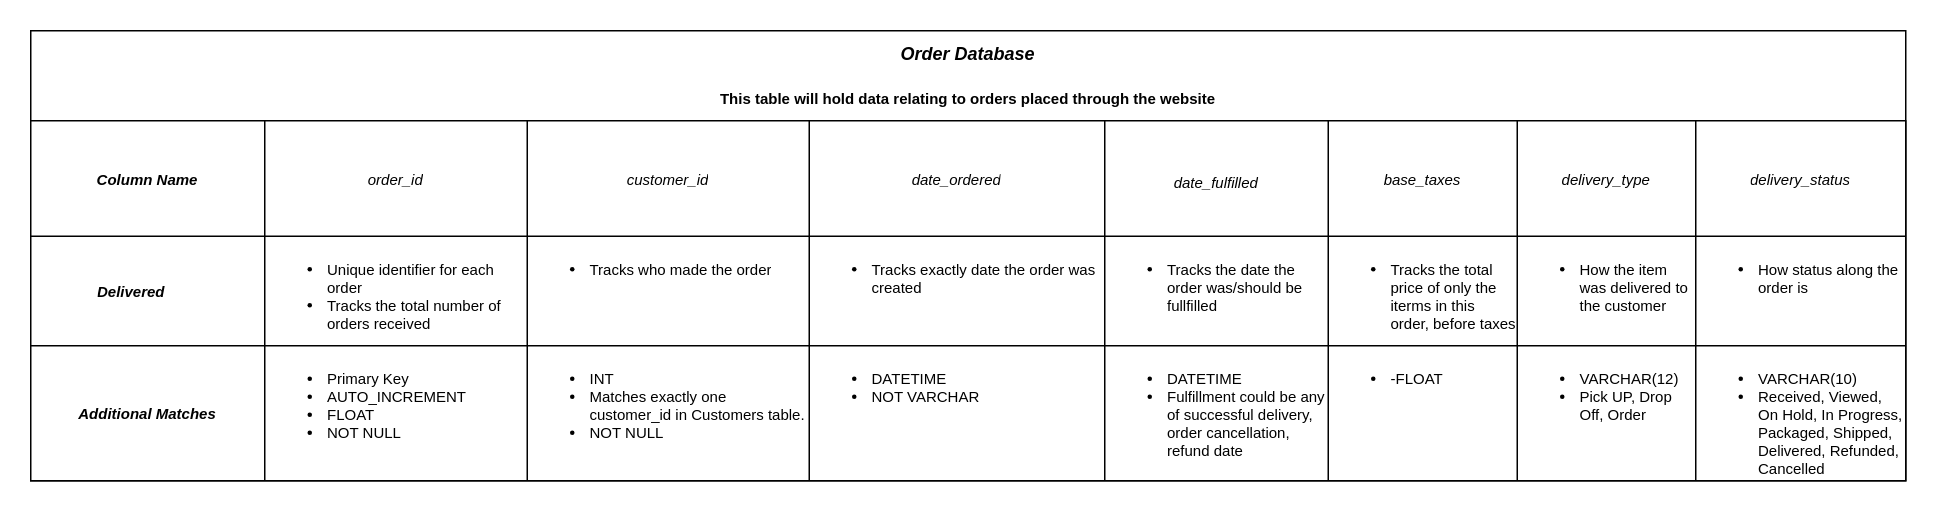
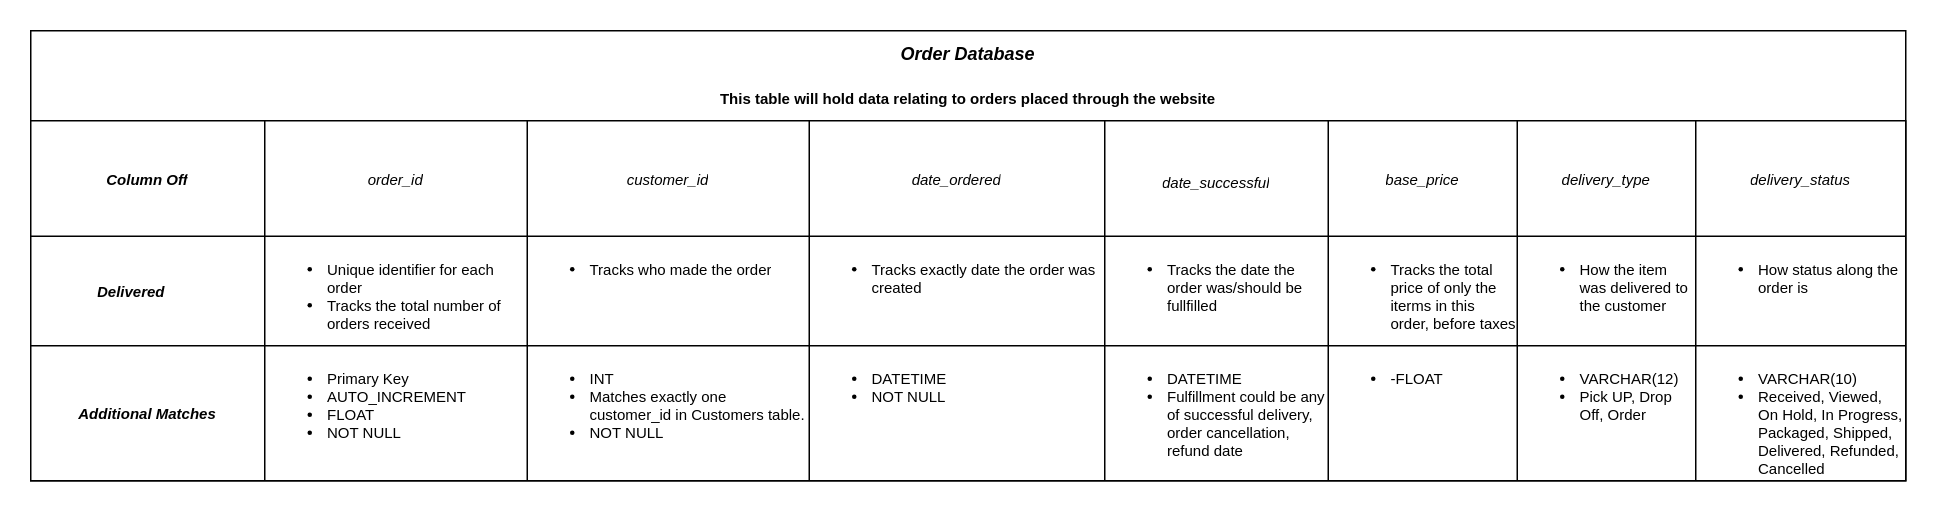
(148, 179) -> (148, 179)
(1217, 179) -> (1217, 179)
(1423, 179) -> (1423, 179)
(857, 374) -> (846, 374)
